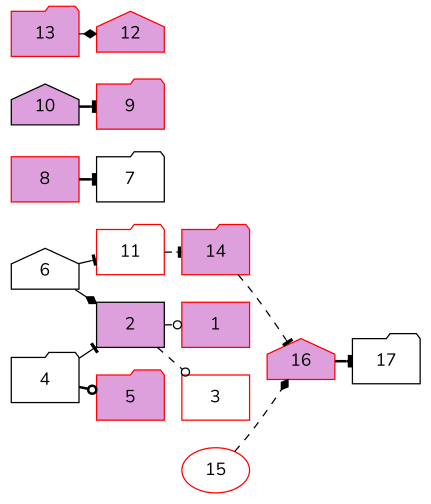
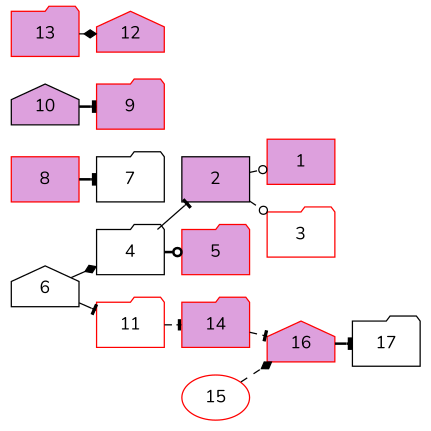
(81, 293) -> (78, 275)
(216, 398) -> (301, 235)
